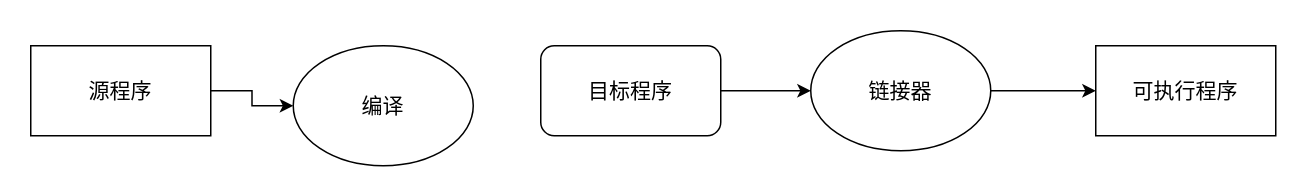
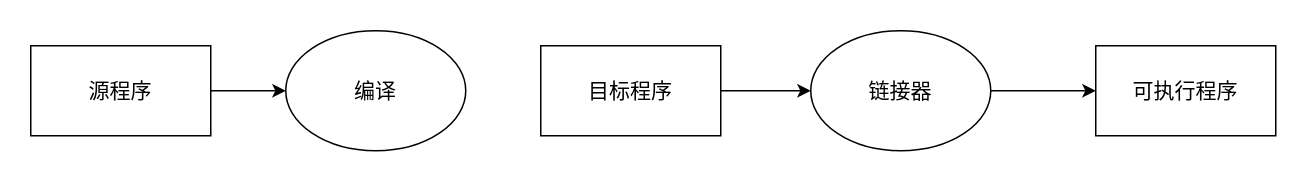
(631, 91) -> (631, 91)
(383, 106) -> (376, 91)
